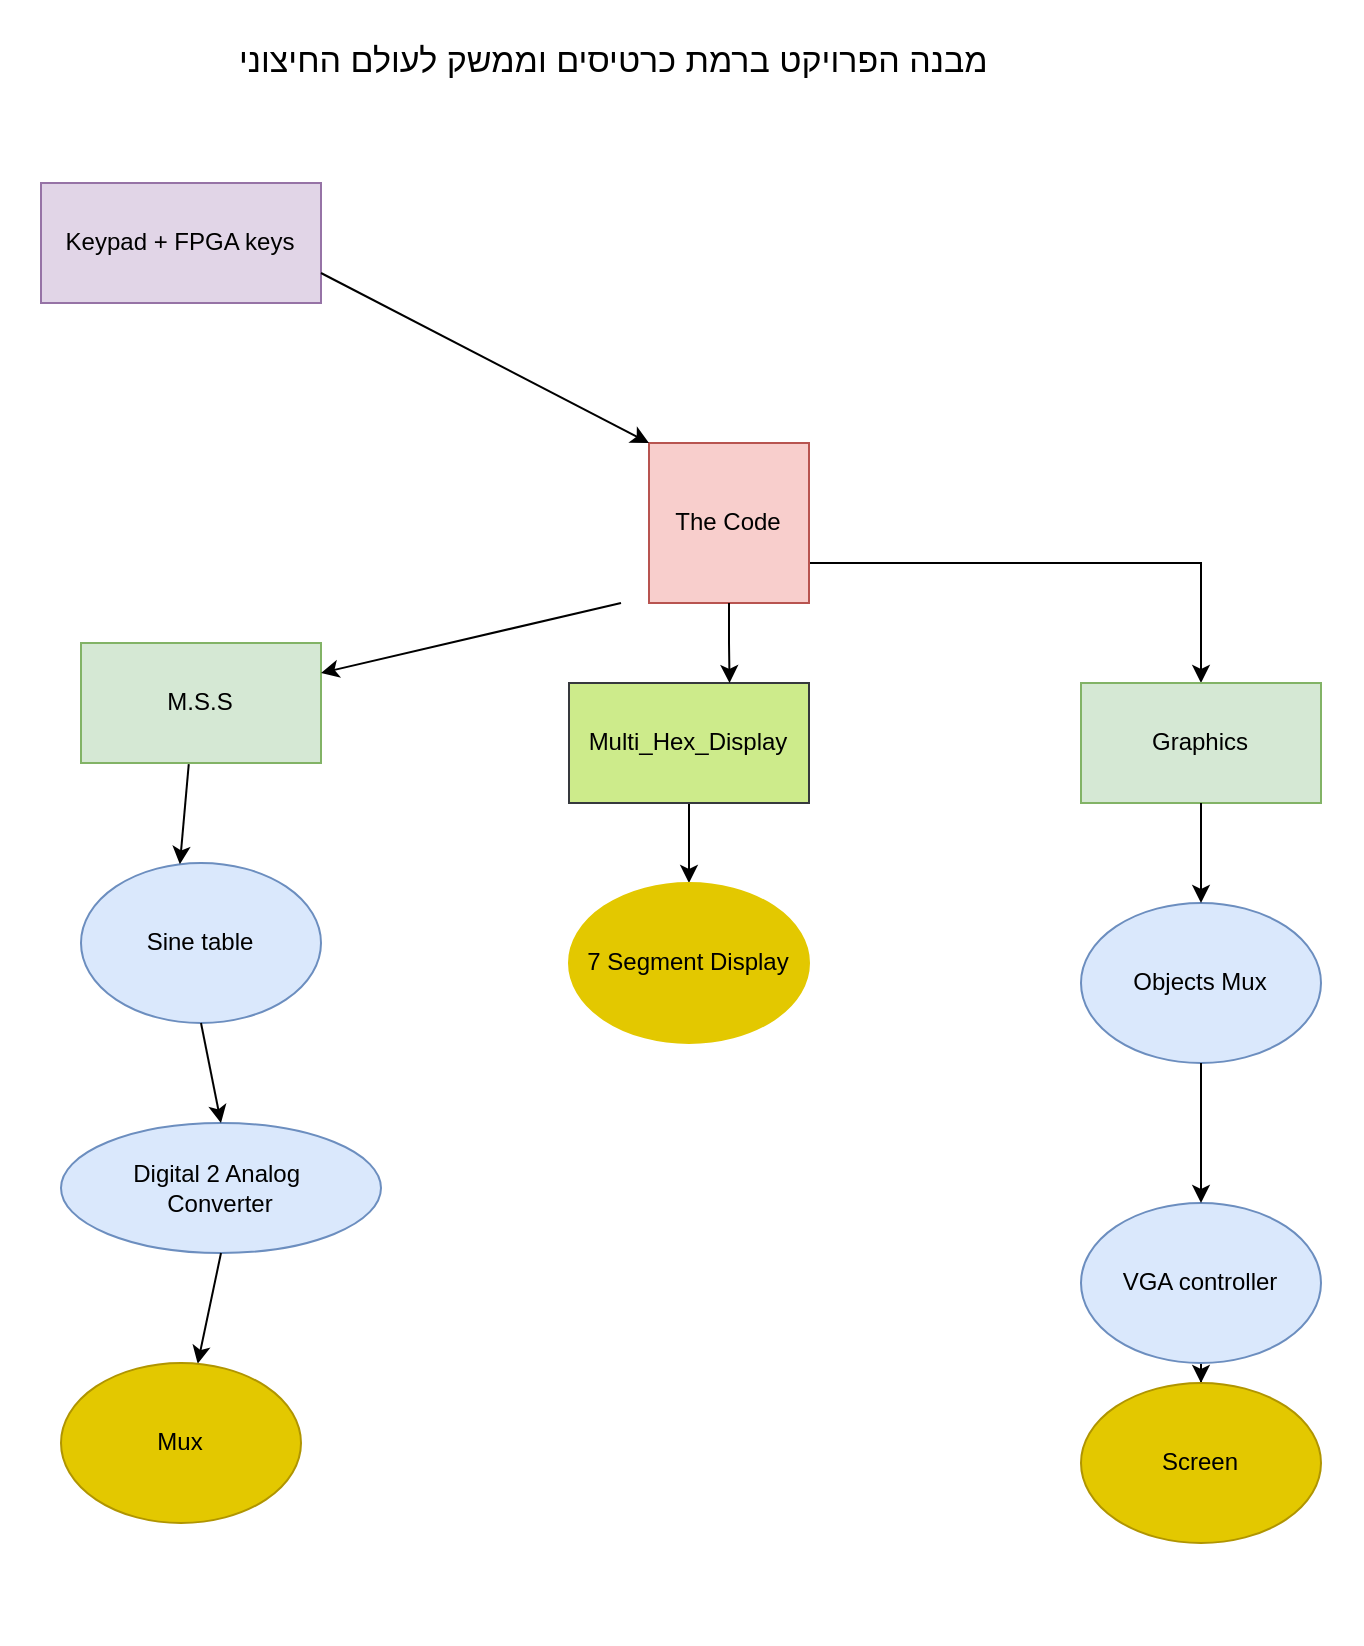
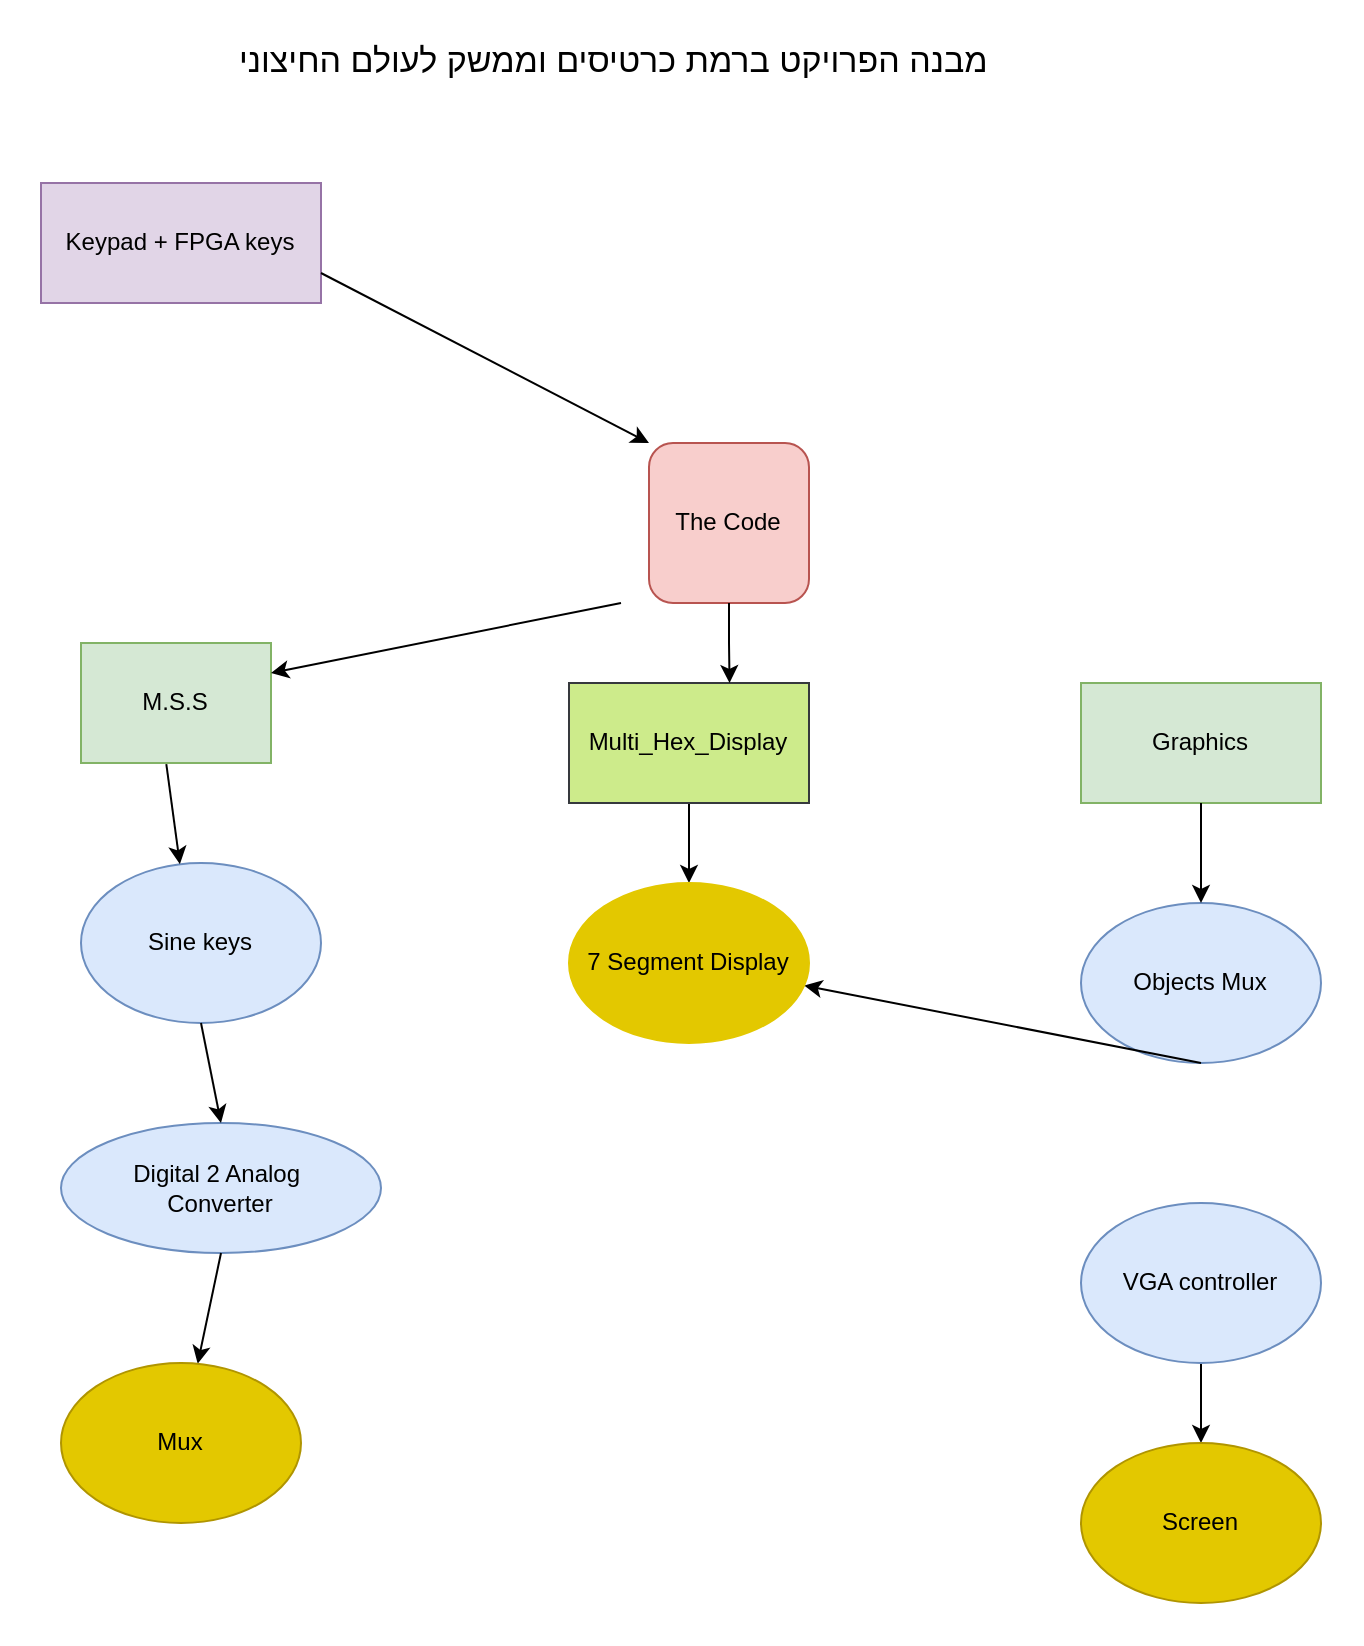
(729, 523) -> (729, 523)
(1058, 563) -> none
(201, 703) -> (176, 703)
(201, 943) -> (201, 943)
(1201, 1126) -> (1009, 1026)
(1201, 1463) -> (1201, 1523)
